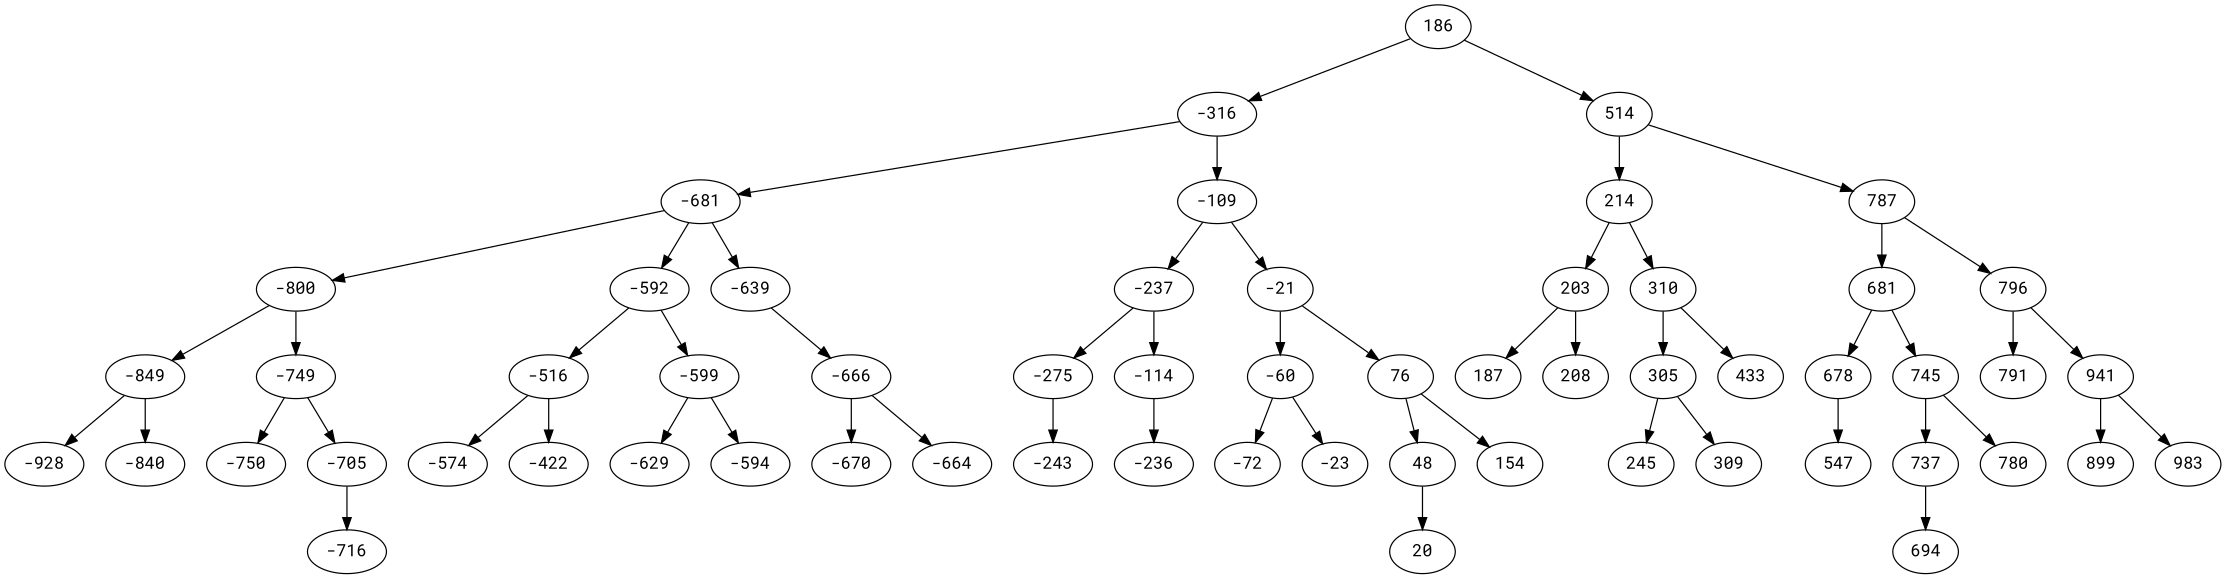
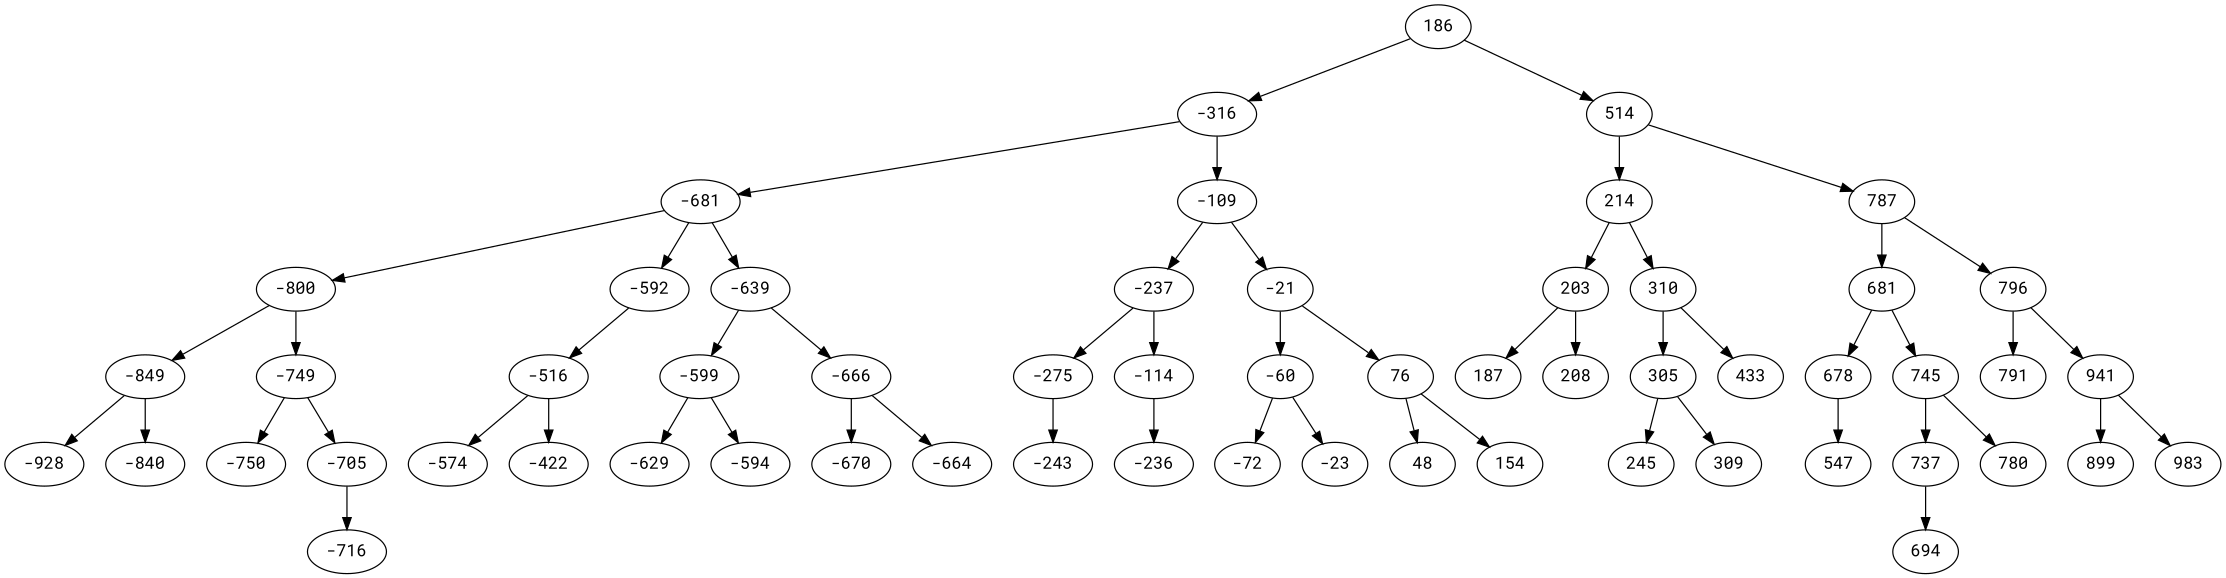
(671, 327) -> (728, 327)
(1422, 552) -> none
